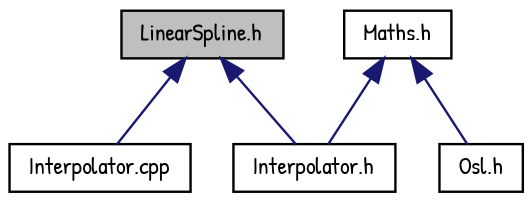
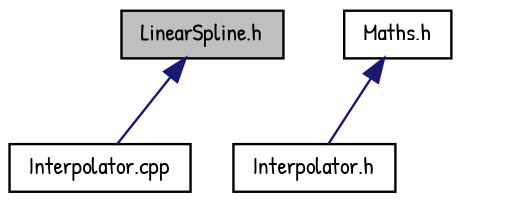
(267, 111) -> none
(481, 168) -> none
